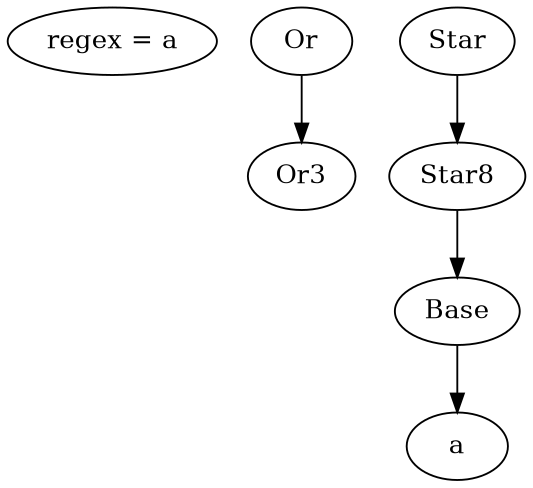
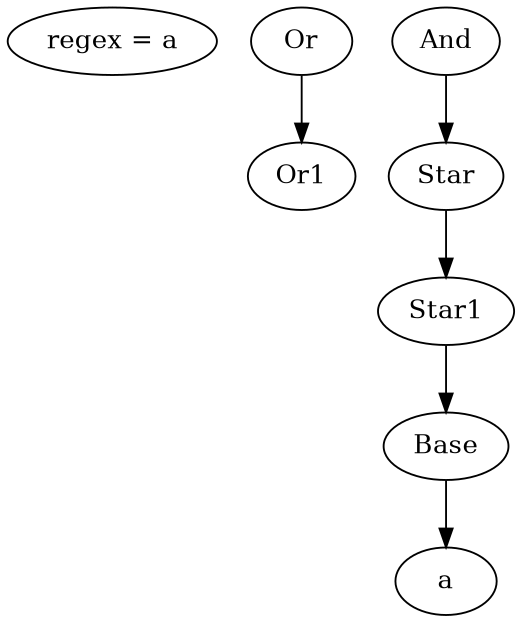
none -> (446, 41)
(302, 176) -> (302, 176)
(457, 176) -> (446, 311)
